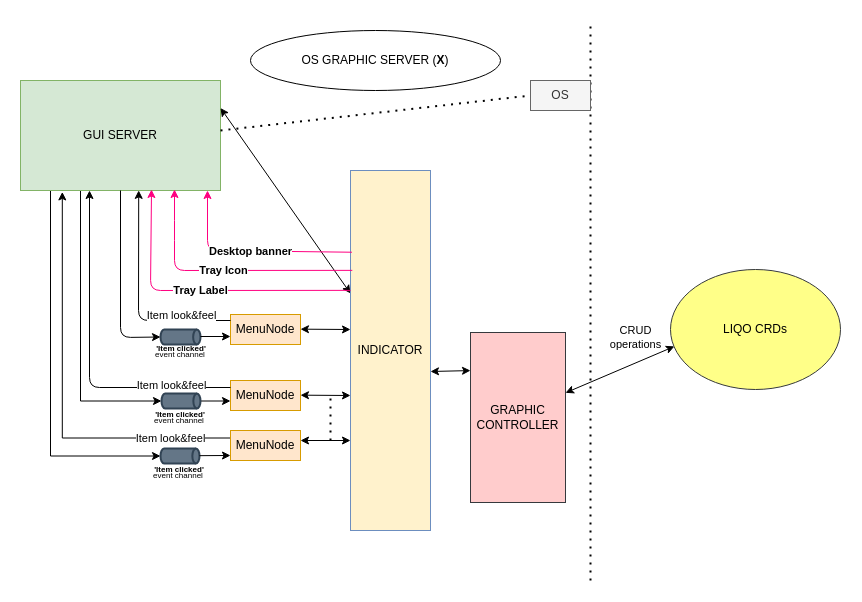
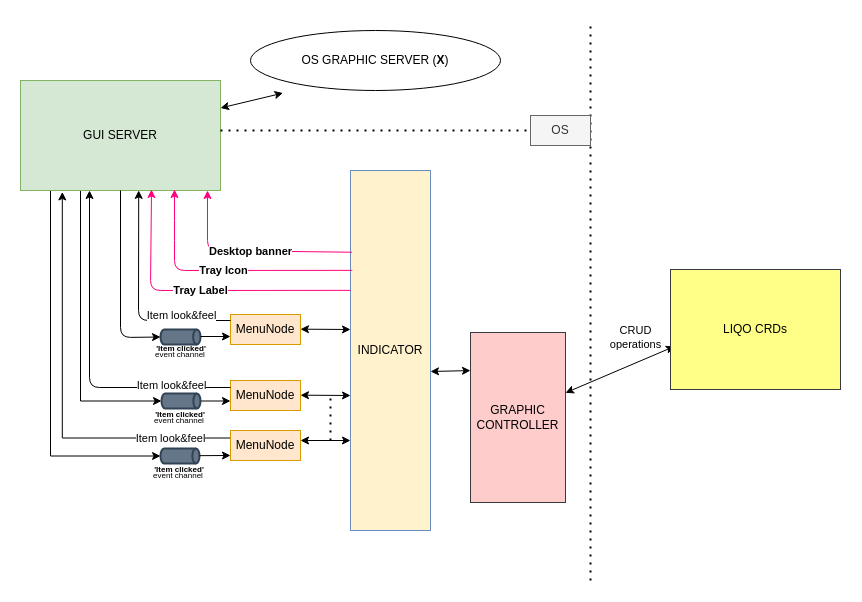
(561, 96) -> (561, 131)
(285, 200) -> (251, 101)
(756, 330) -> (756, 330)
